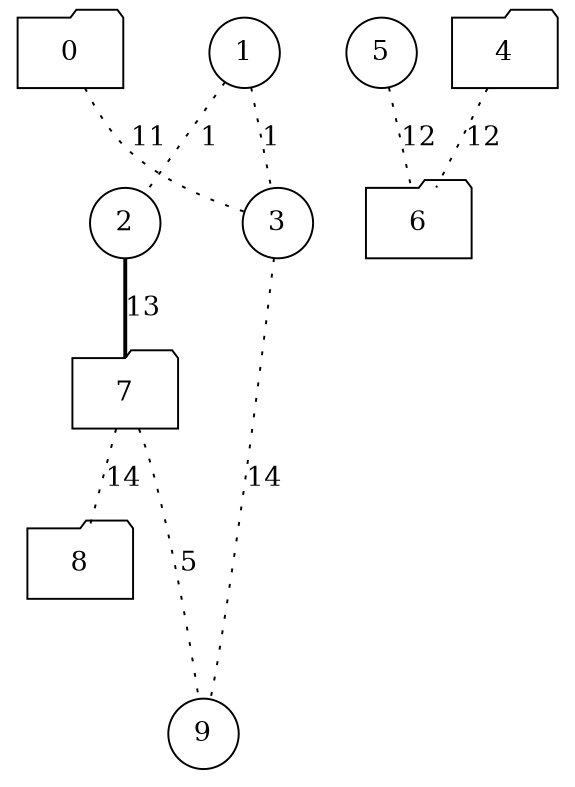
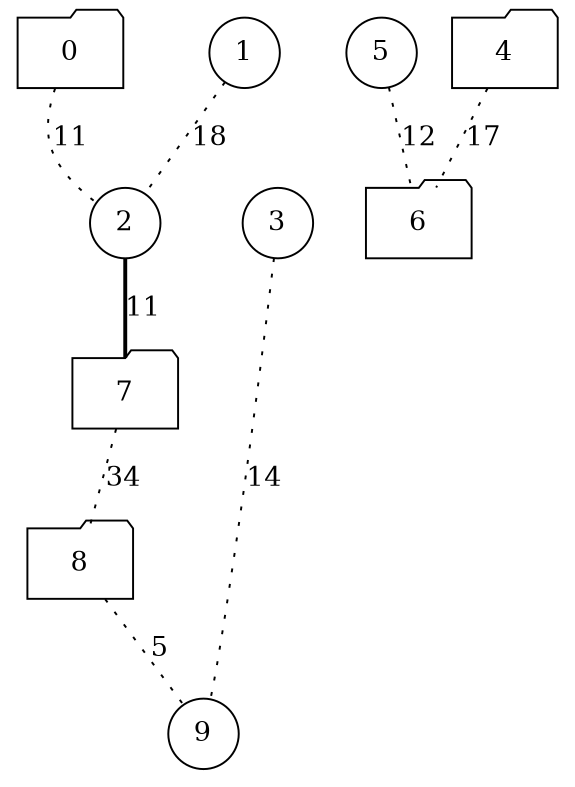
(210, 138) -> (210, 138)
(261, 138) -> none
(484, 138) -> (484, 138)
(146, 165) -> (53, 153)
(144, 308) -> (144, 308)
(124, 478) -> (124, 478)
(174, 562) -> (144, 652)
